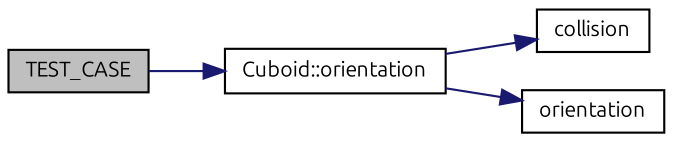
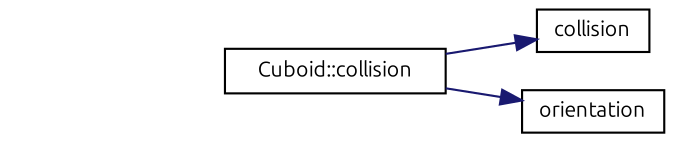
(79, 71) -> none
(335, 71) -> (335, 71)
